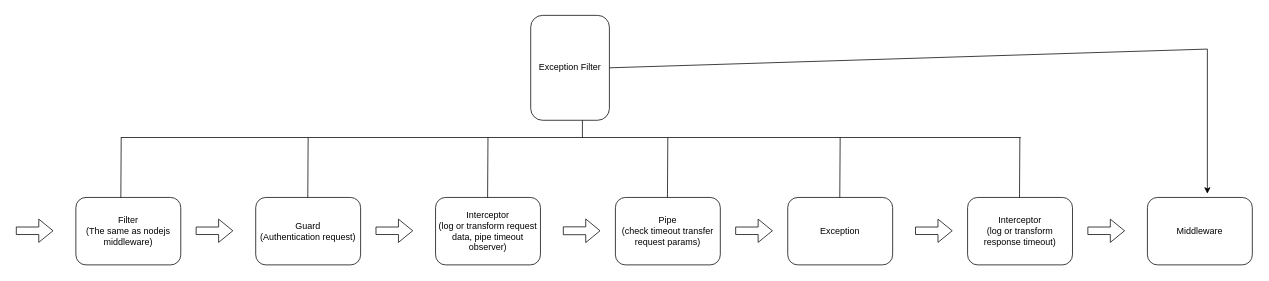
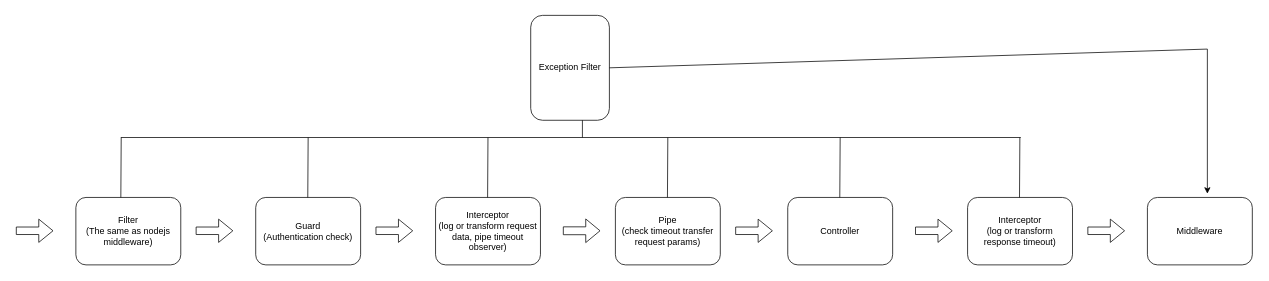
(308, 231) -> (308, 231)
(840, 231) -> (840, 231)
